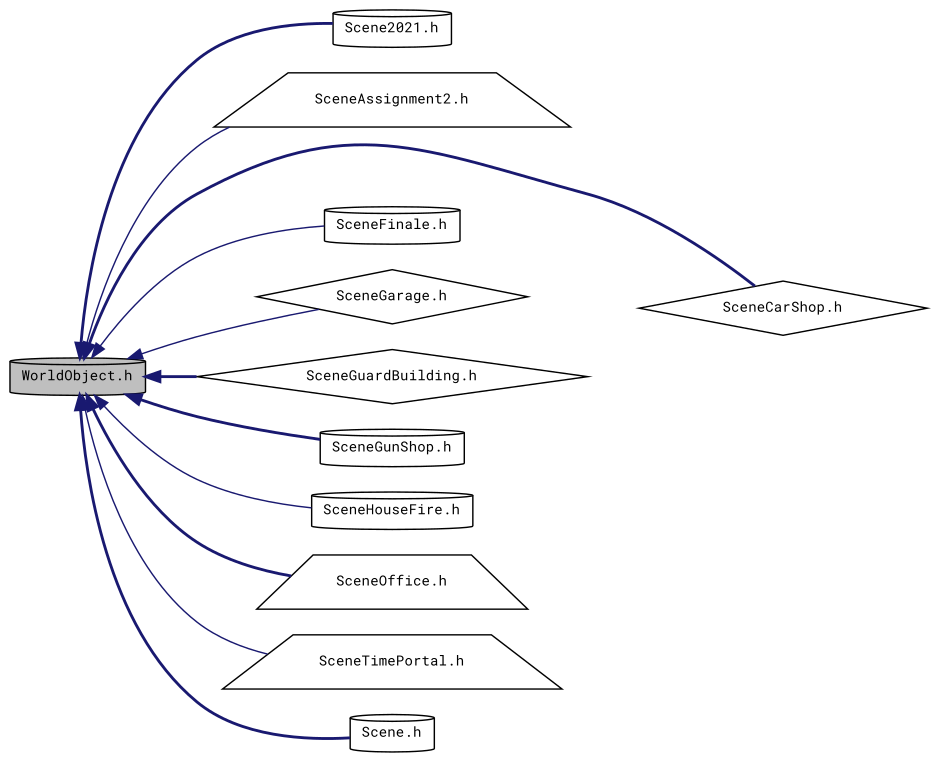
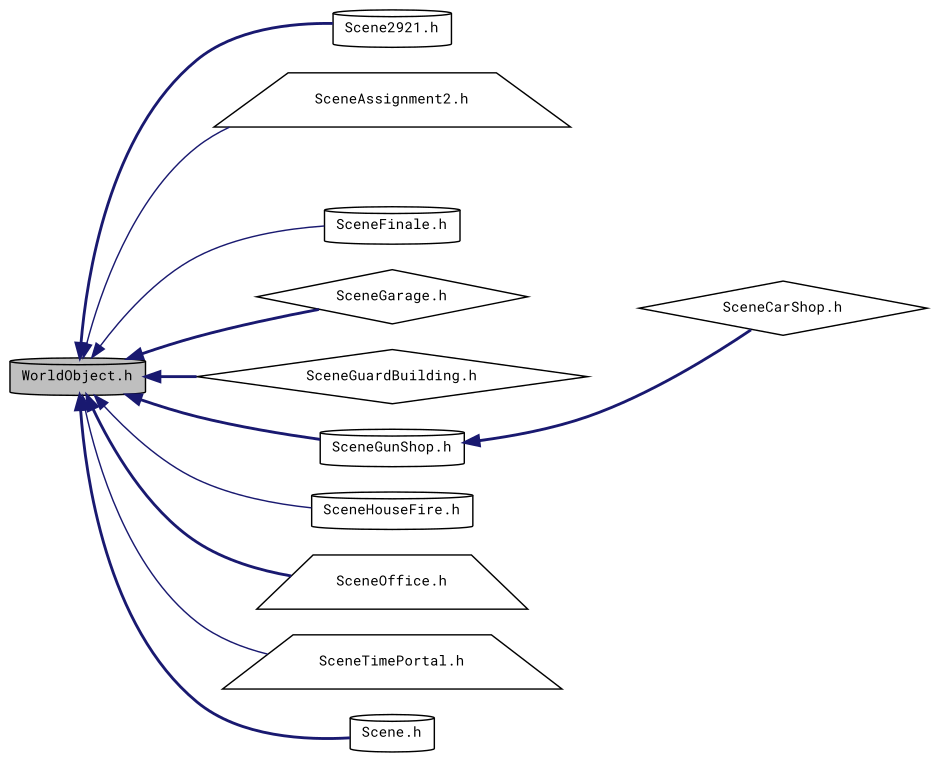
(392, 29) -> (392, 29)
(393, 147) -> (622, 403)
(230, 328) -> (230, 328)
